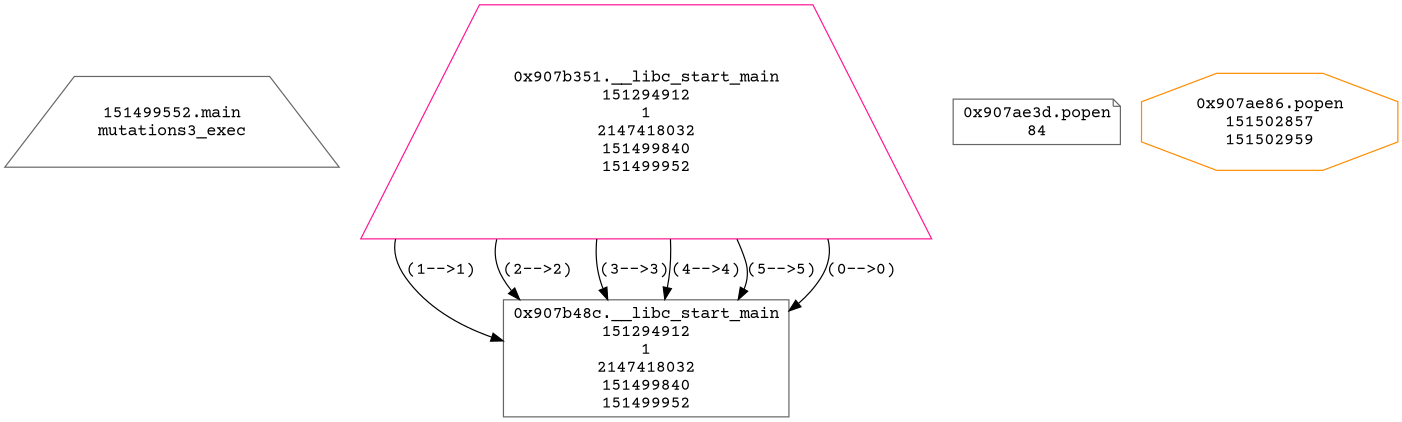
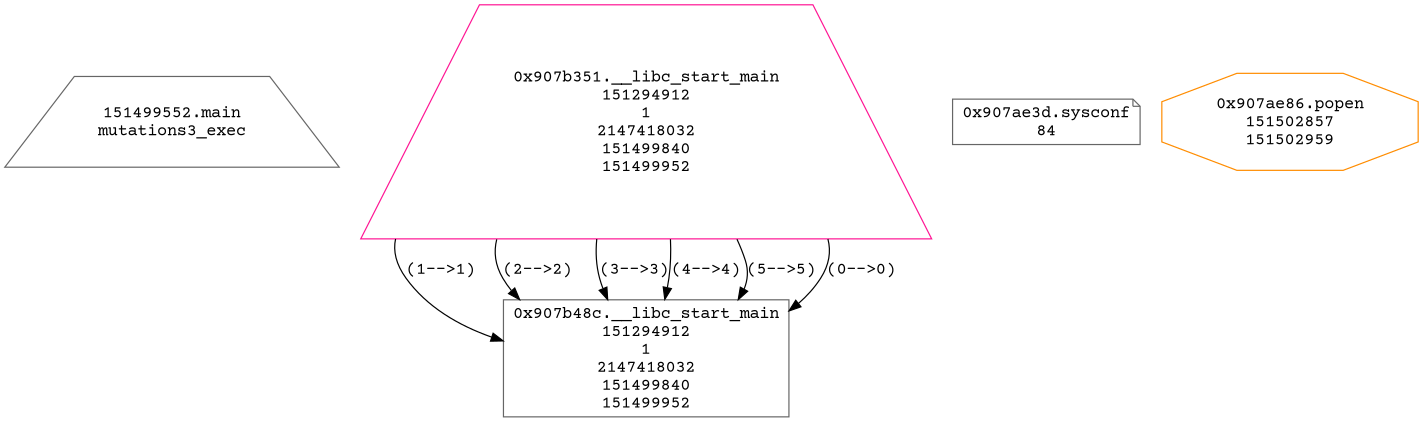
(1037, 122) -> (1046, 122)
